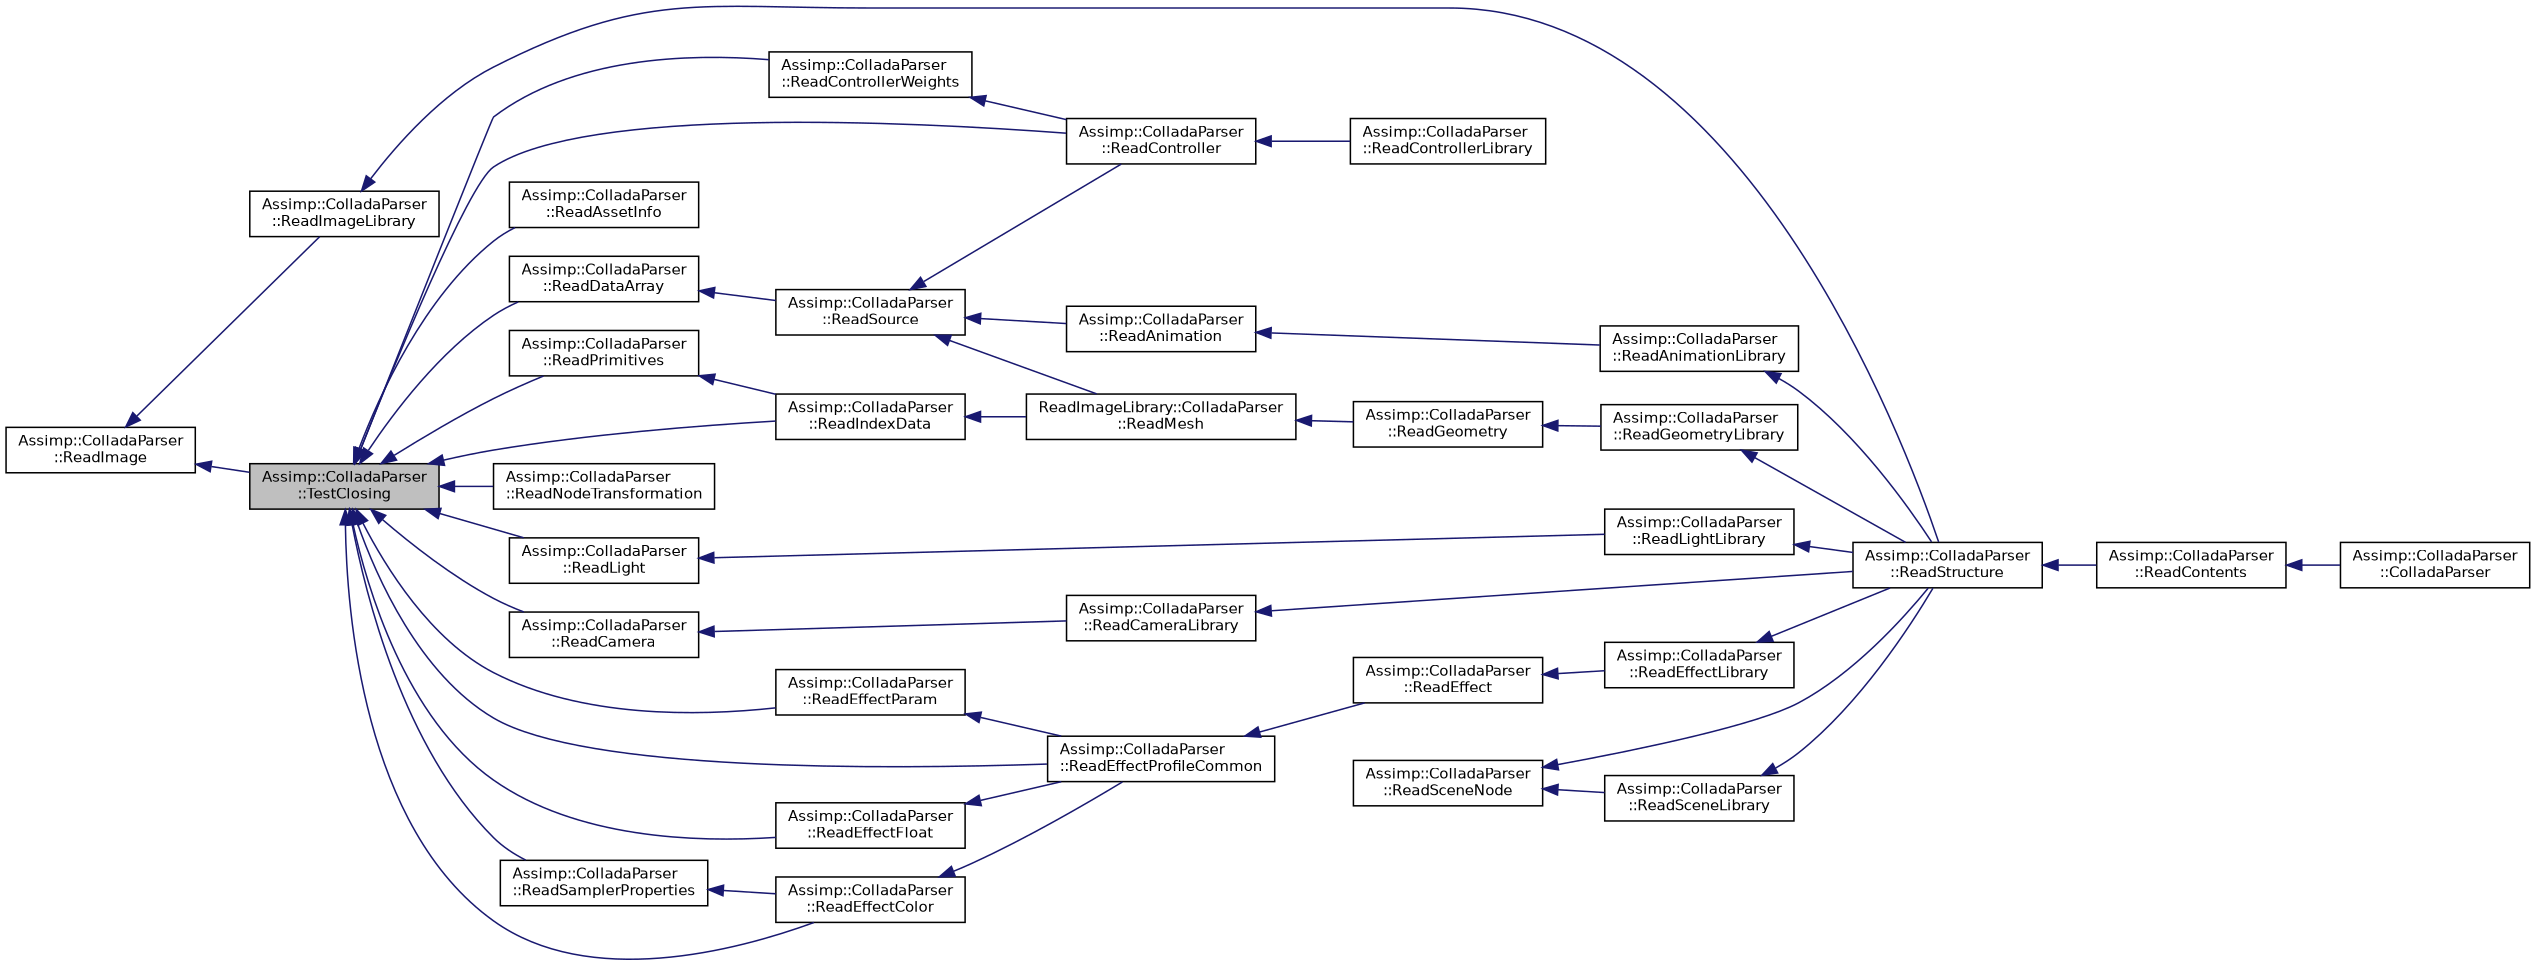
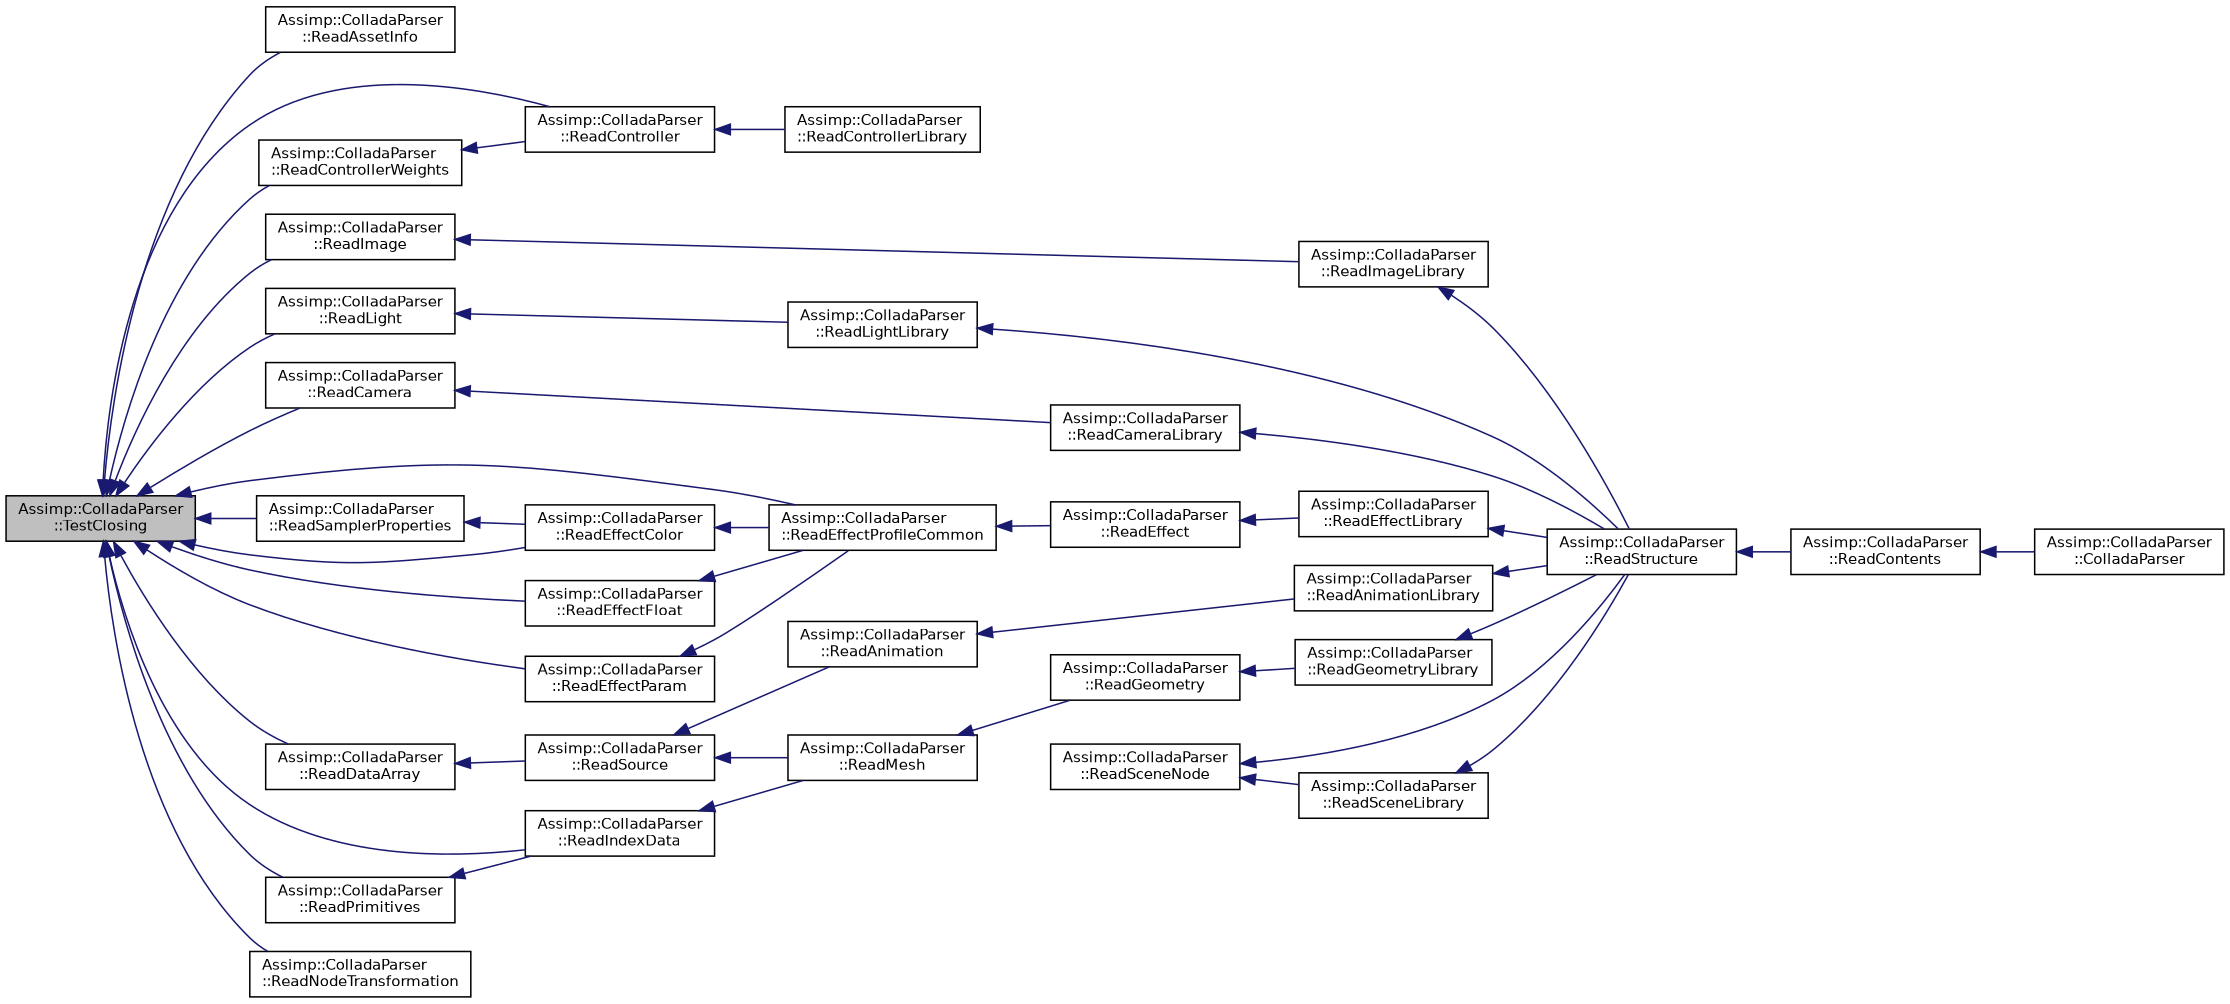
(1023, 223) -> none
(1161, 417) -> (883, 758)
(230, 469) -> (177, 358)
